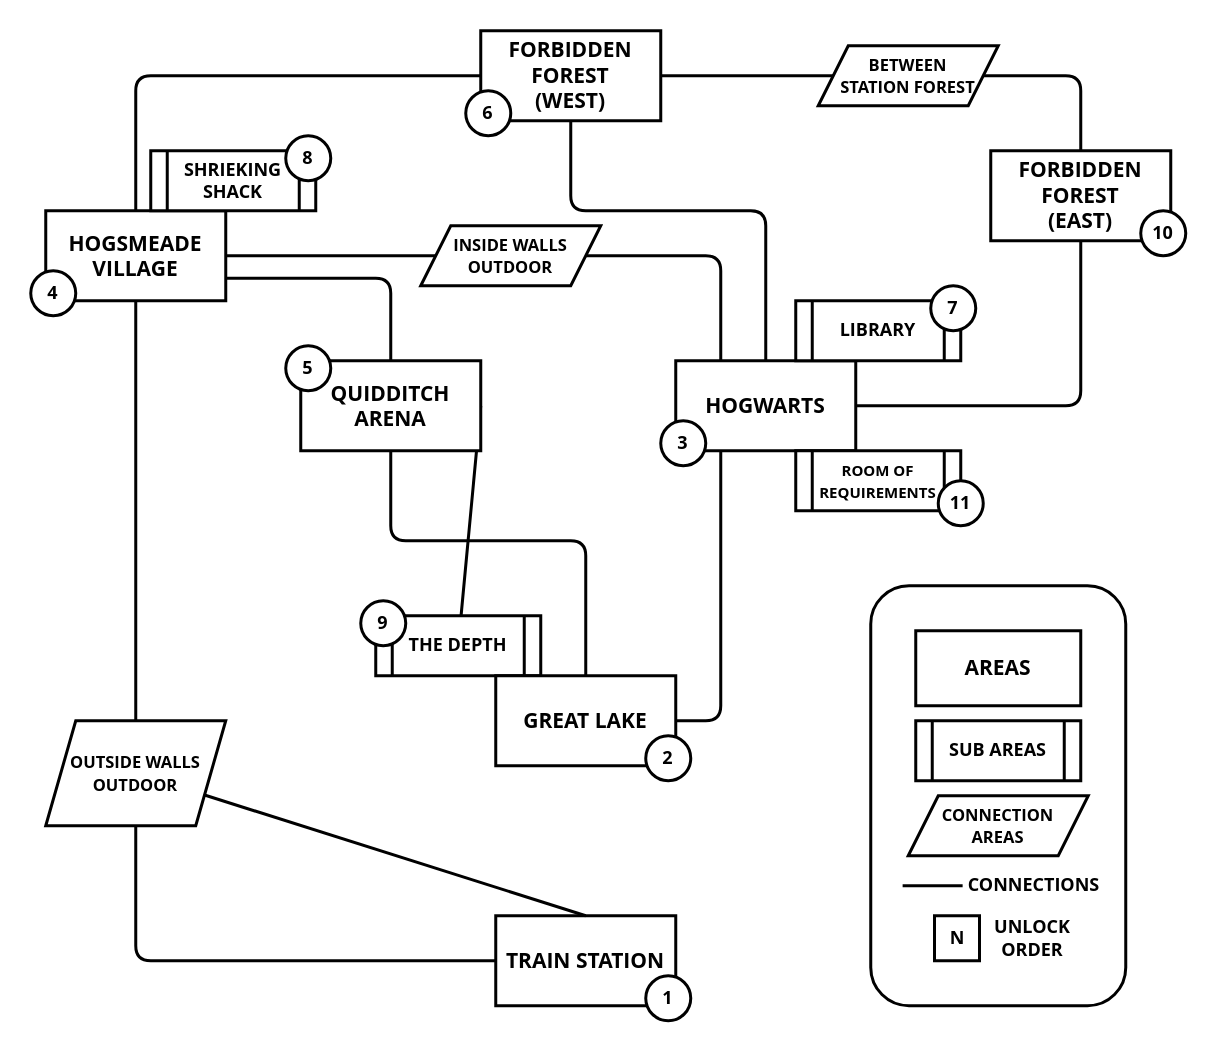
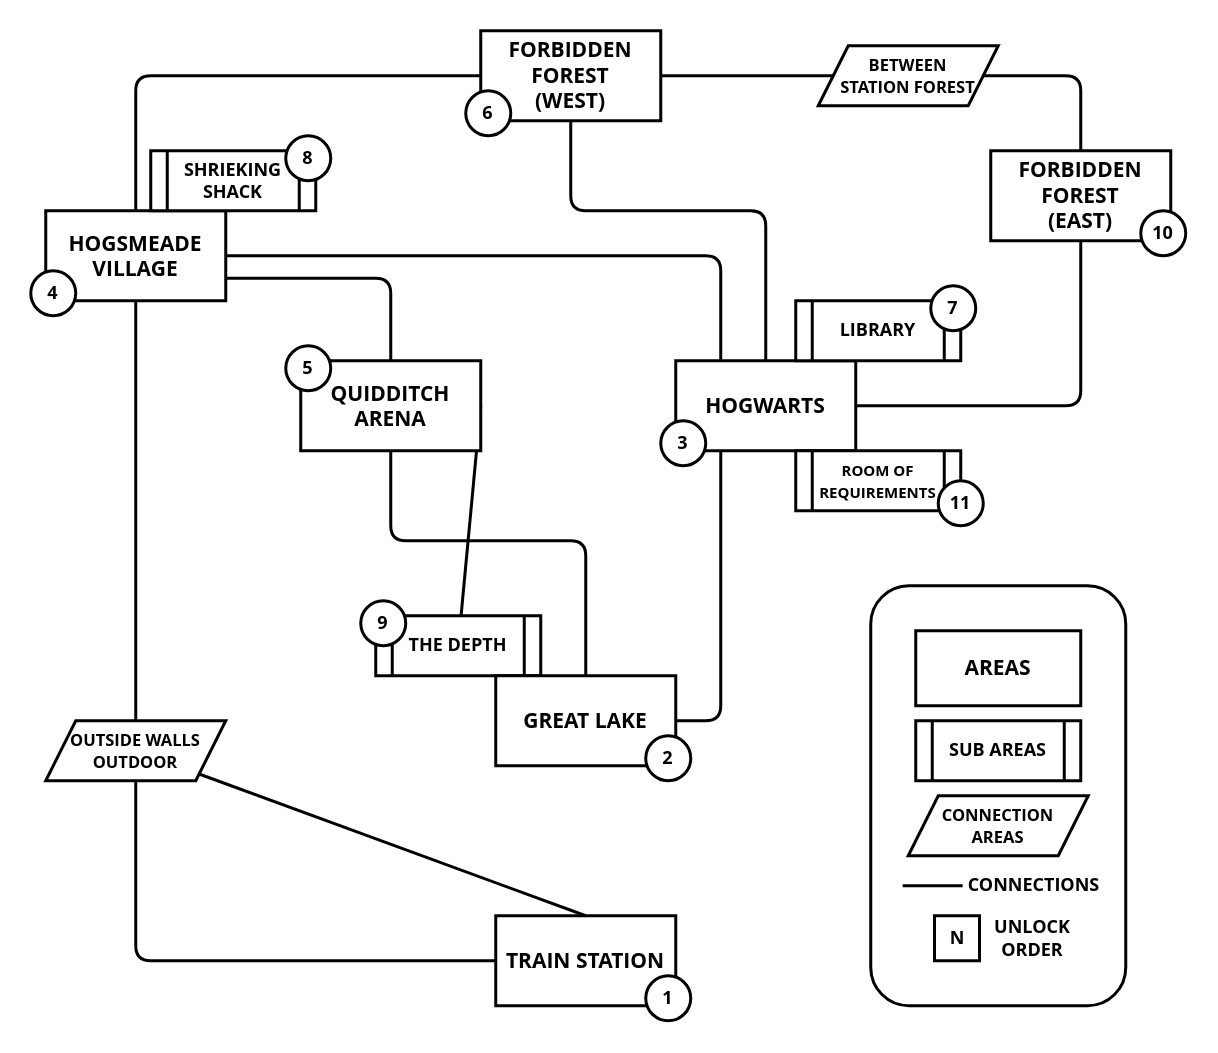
(511, 256) -> none
(136, 773) -> (136, 751)
